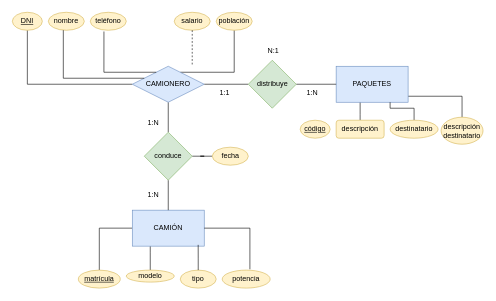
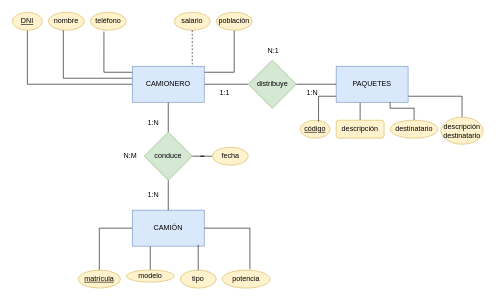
(168, 84) -> (168, 84)
none -> (319, 100)
none -> (132, 156)
